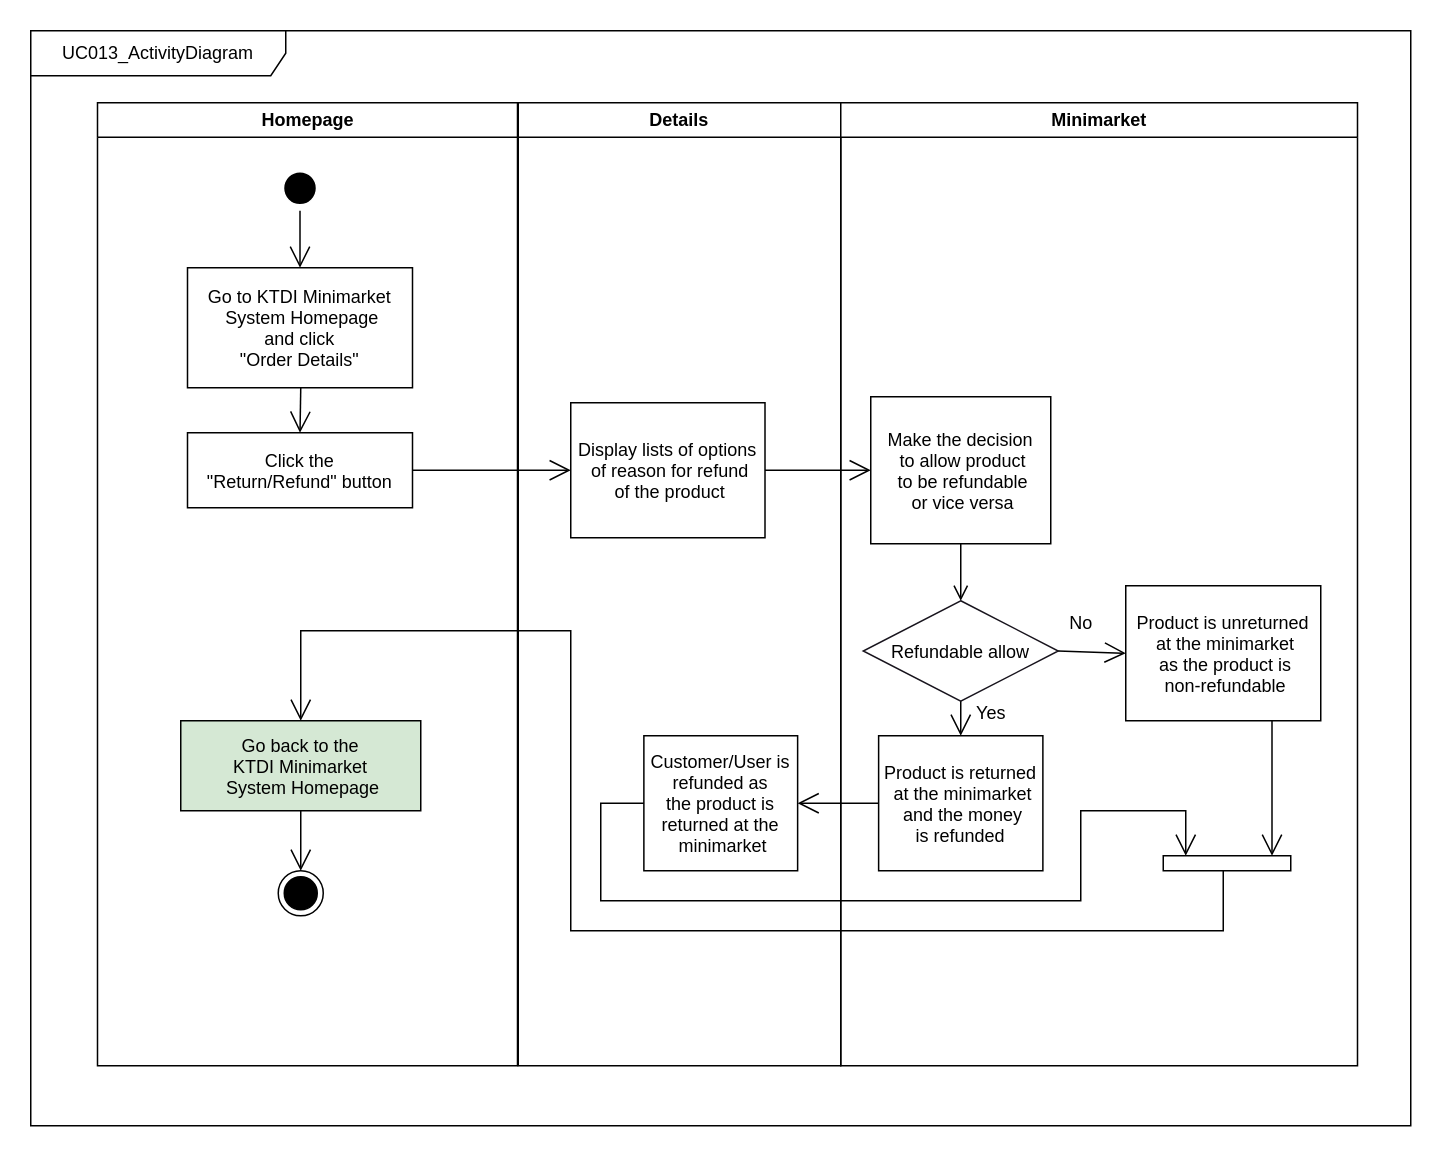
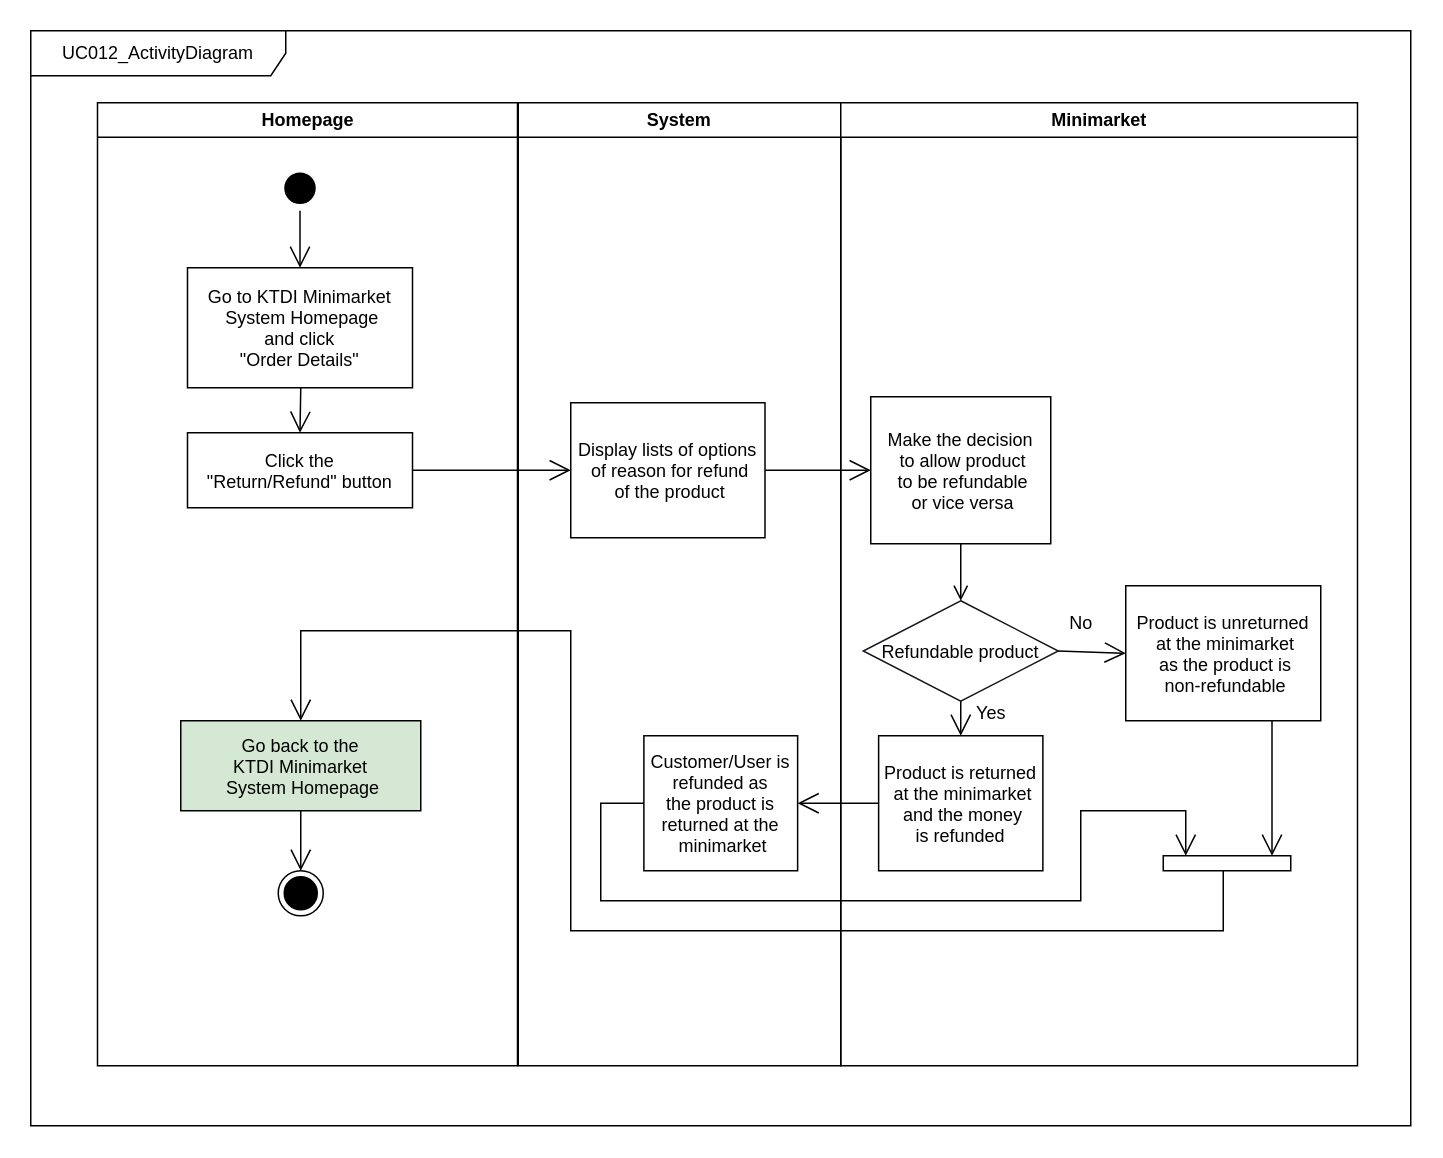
(158, 53) -> (158, 53)
(680, 121) -> (680, 121)
(960, 652) -> (960, 652)
